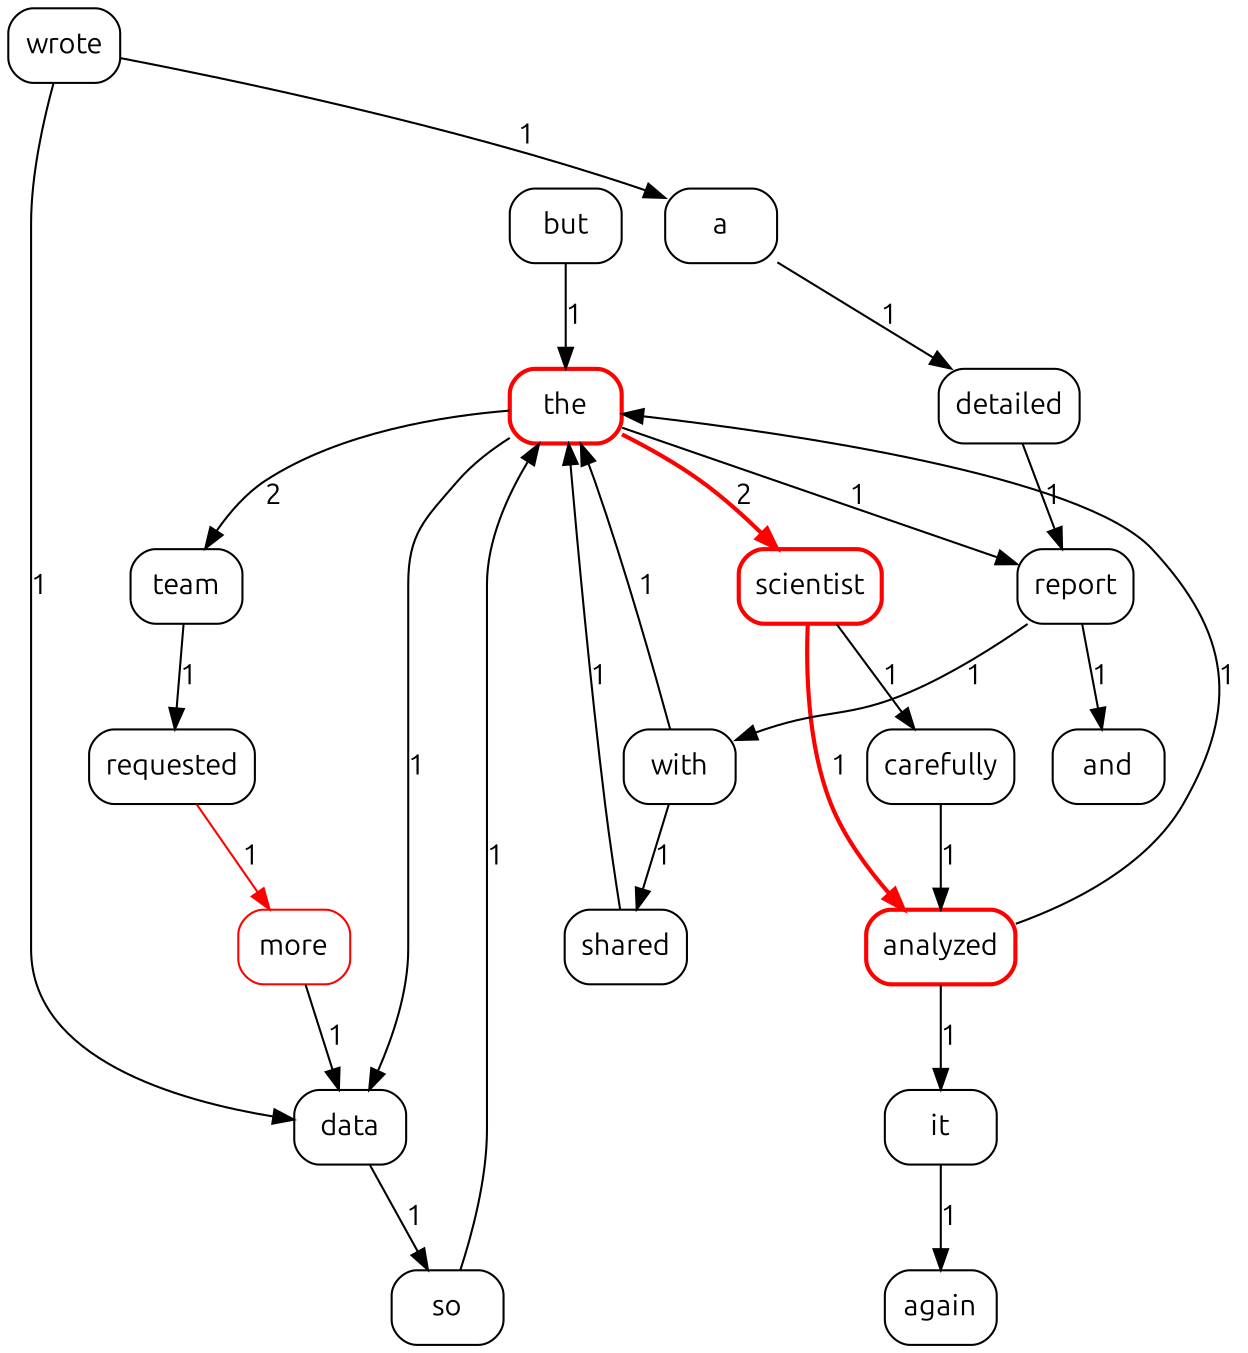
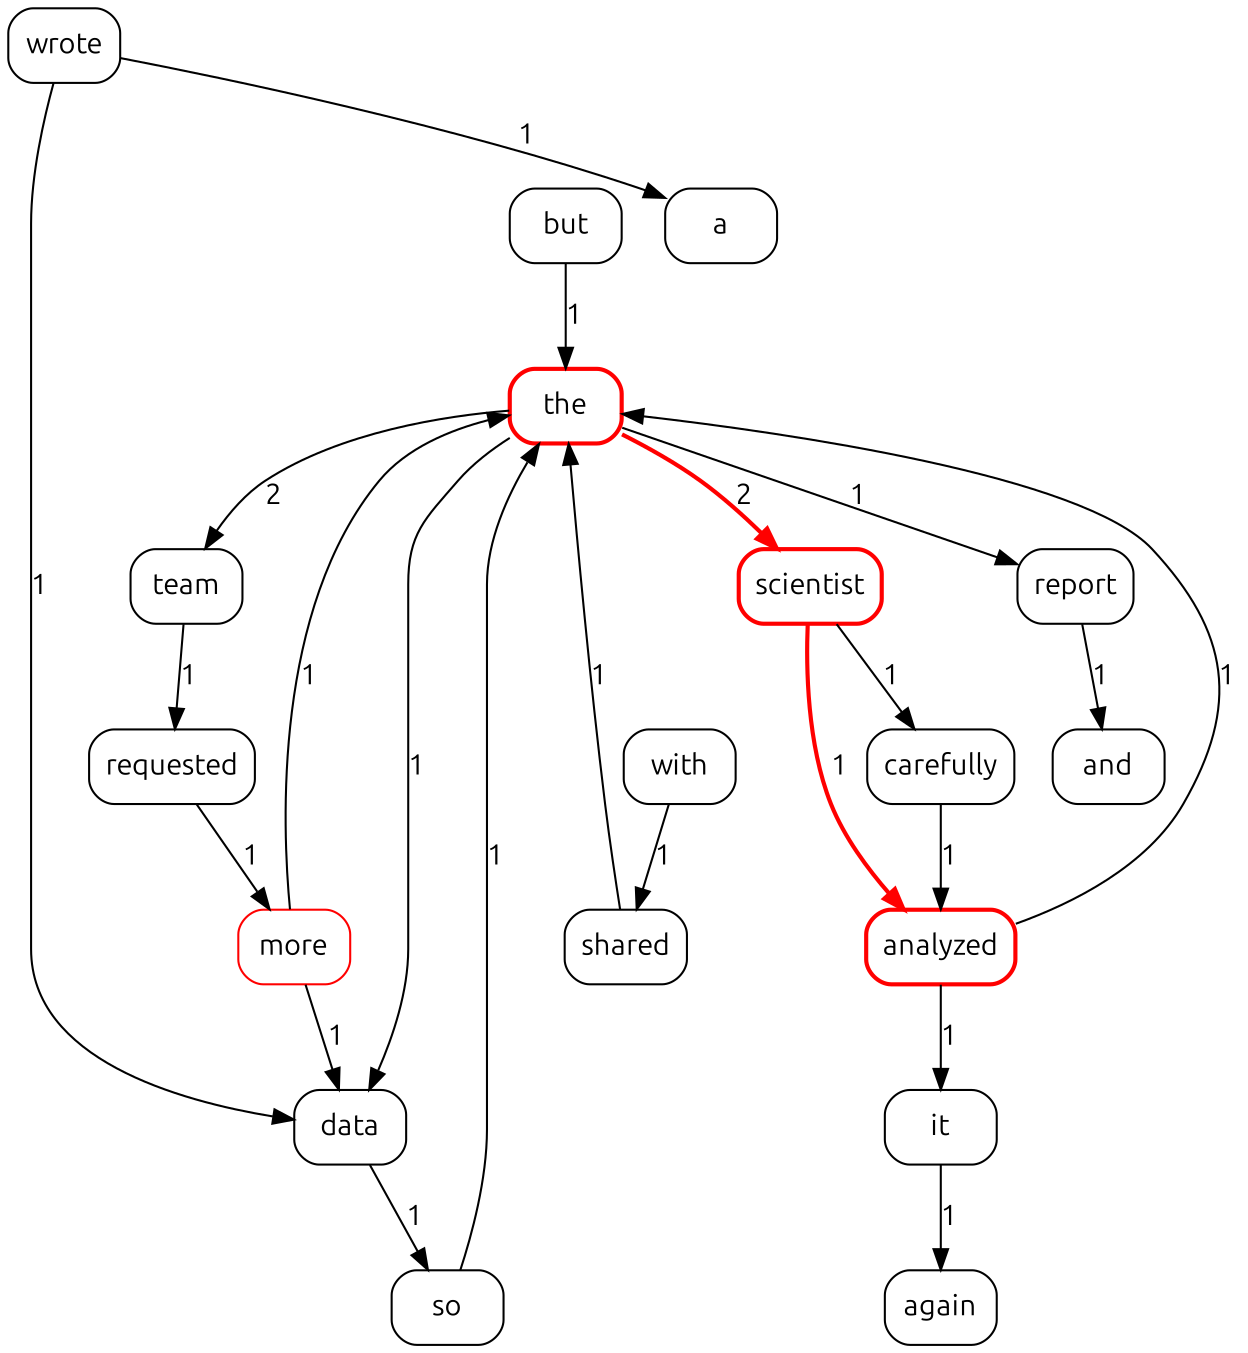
(1009, 406) -> none
(632, 596) -> (310, 624)
(906, 694) -> none
(227, 848) -> (227, 848)
